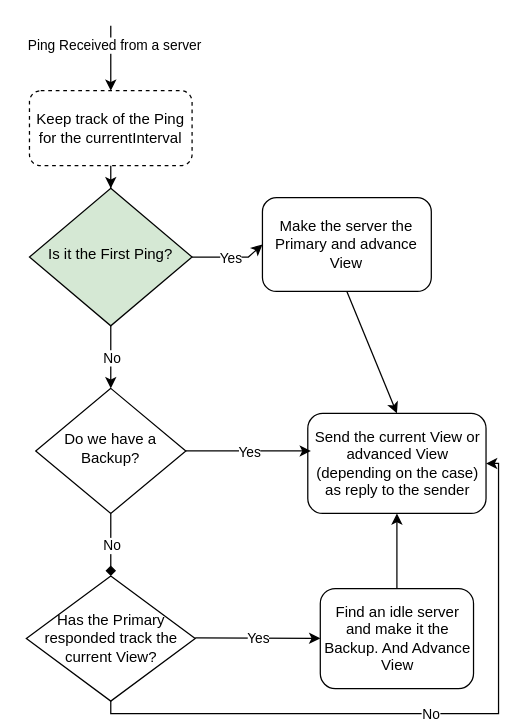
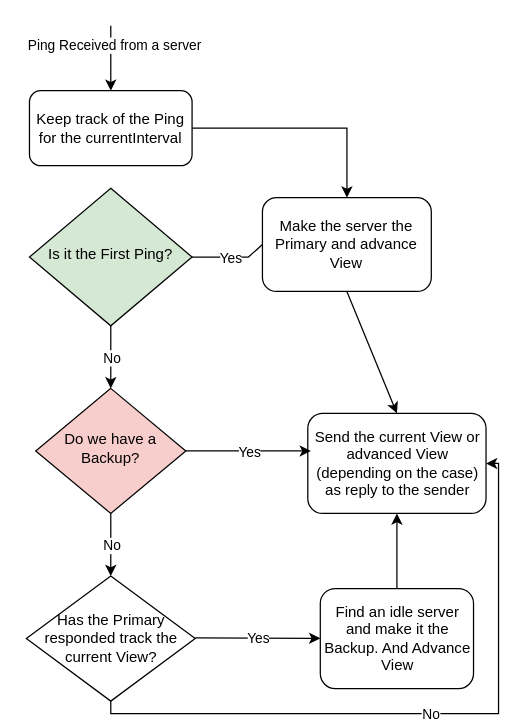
(111, 128) -> (111, 128)
(111, 181) -> (299, 128)
(255, 251) -> (258, 249)
(111, 451) -> (111, 451)
(111, 565) -> (111, 566)
